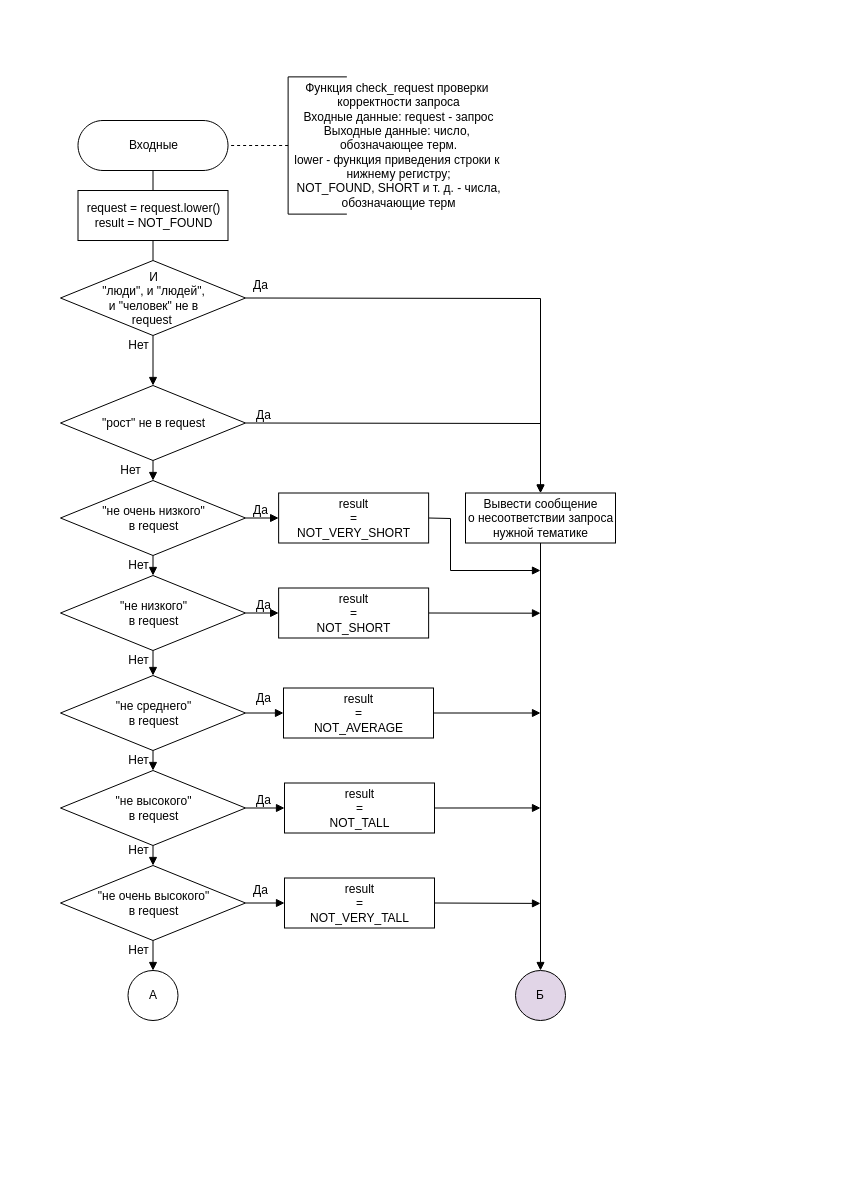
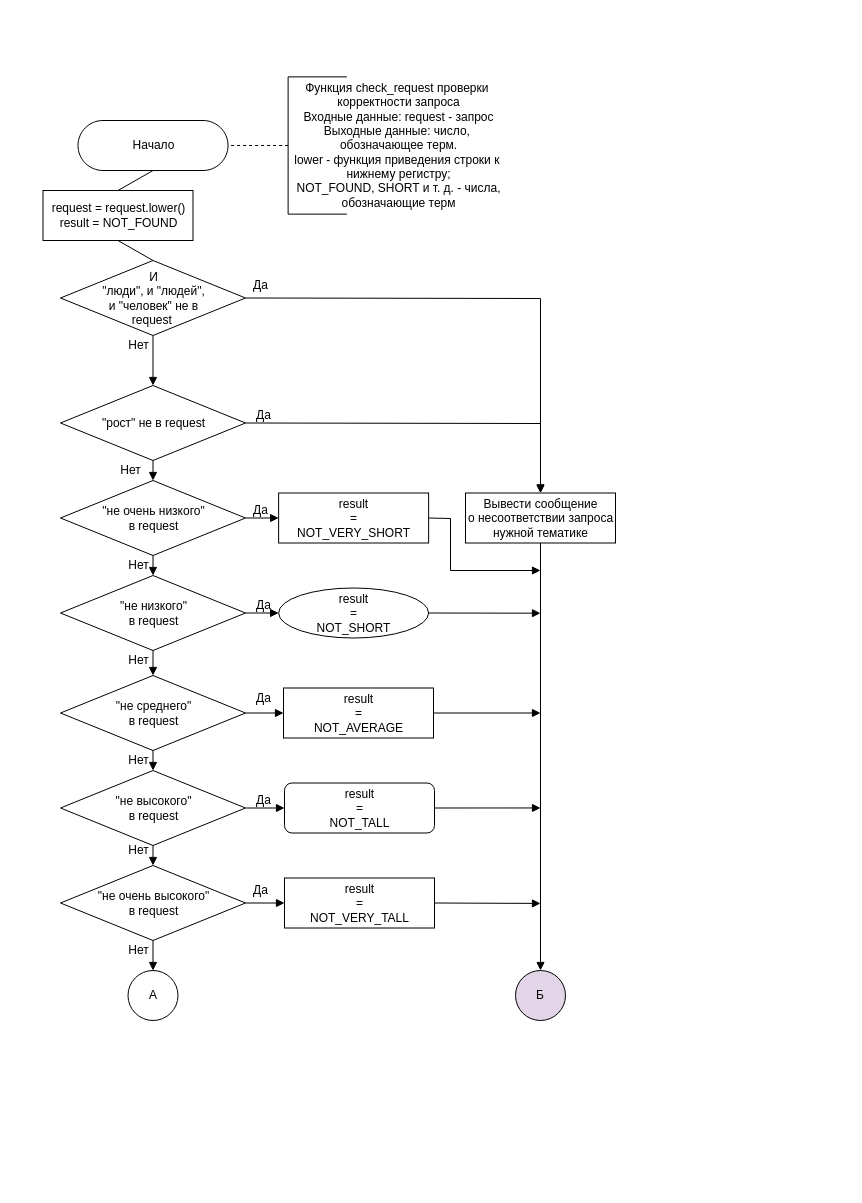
(154, 146) -> (154, 146)
(153, 216) -> (118, 216)
(354, 613) -> (354, 613)
(360, 808) -> (360, 808)
